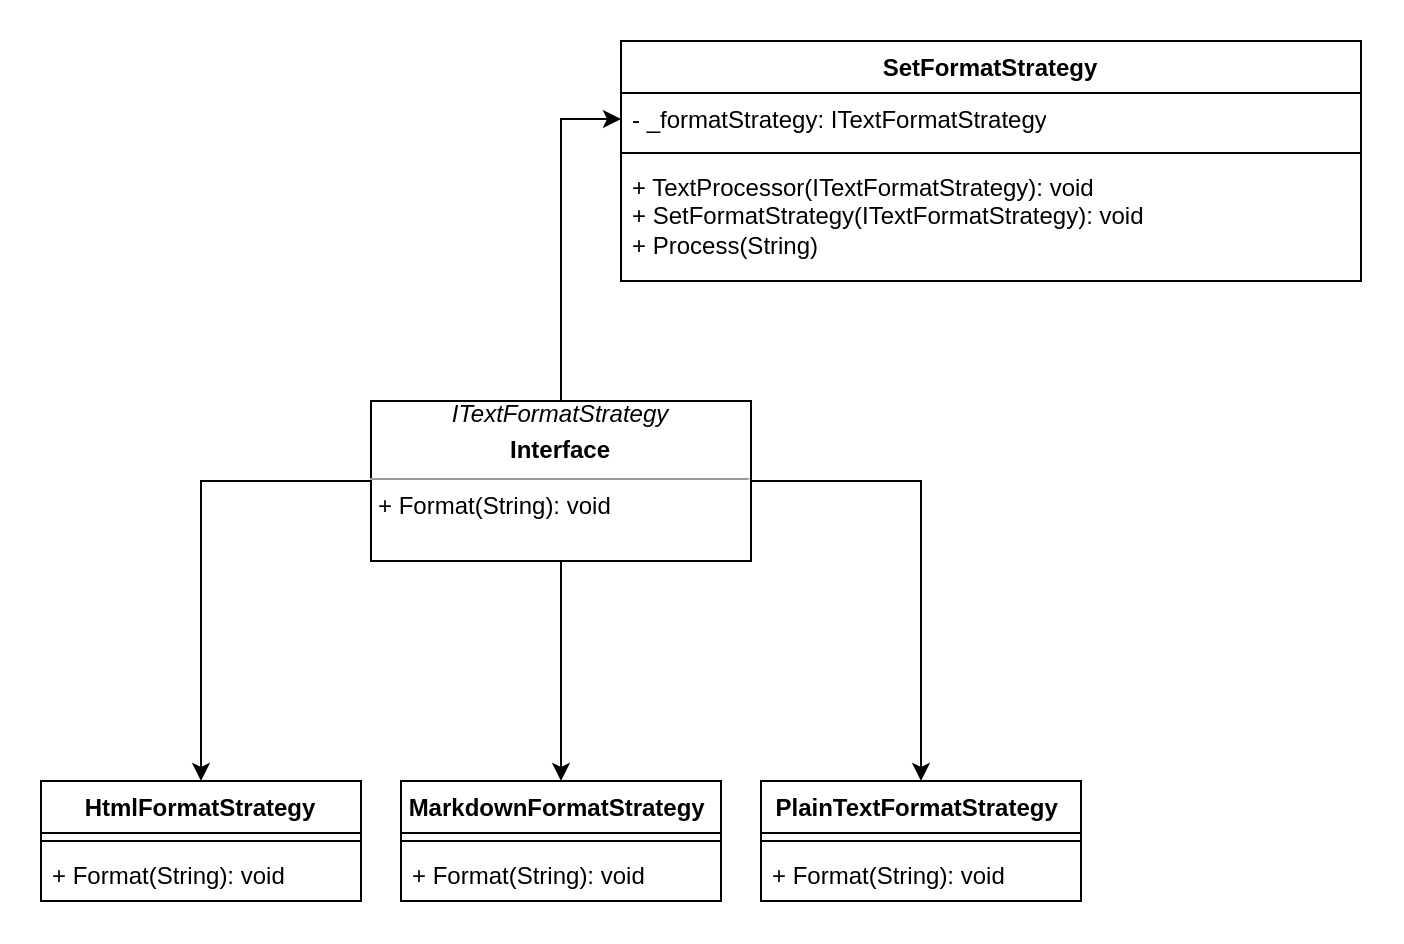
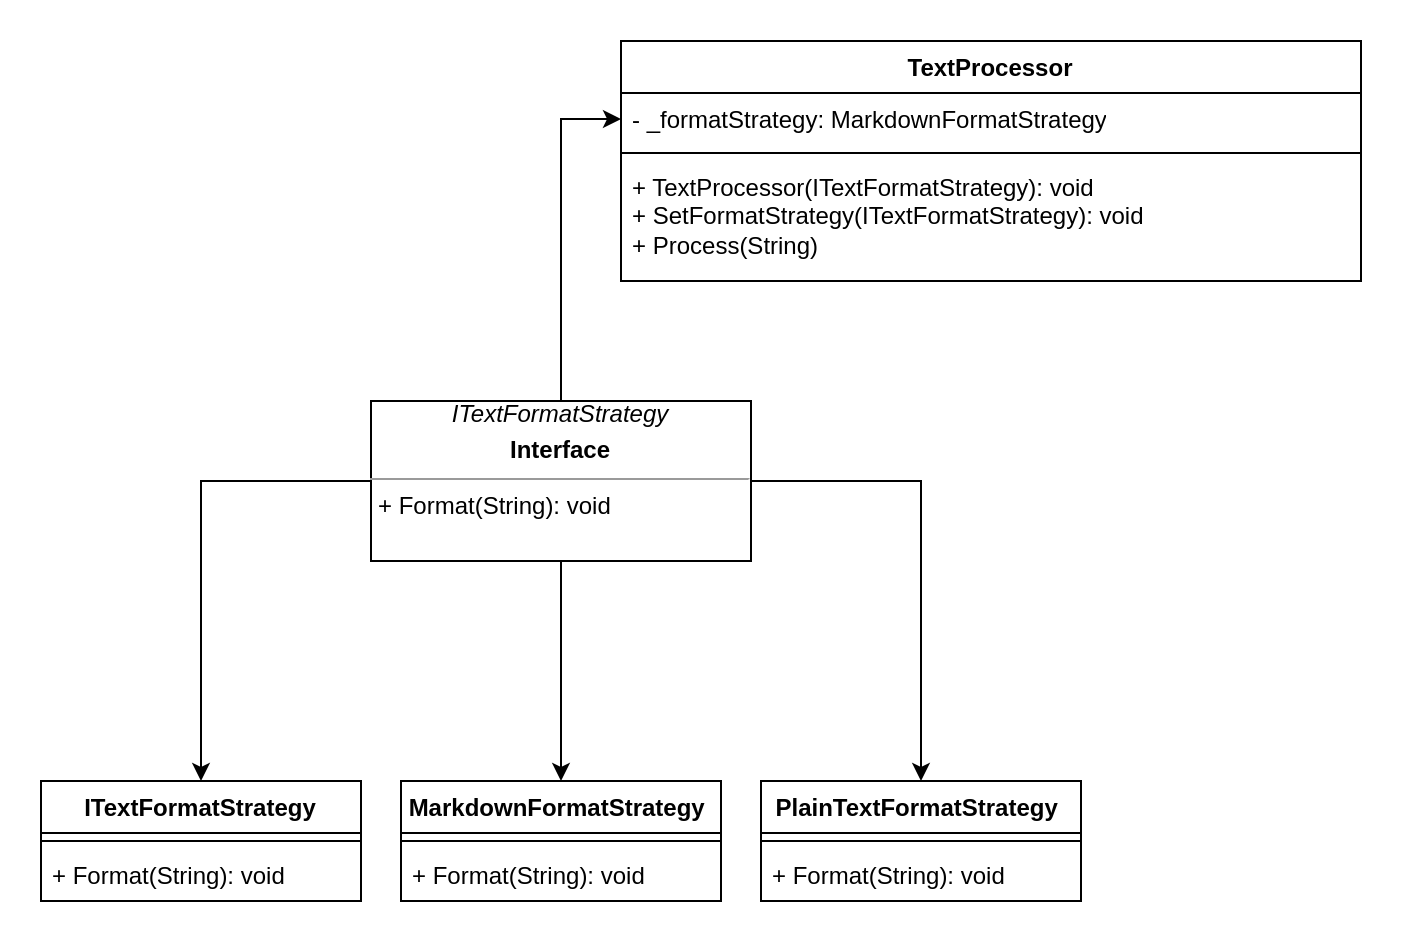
(991, 69) -> (991, 69)
(879, 121) -> (899, 121)
(201, 809) -> (201, 809)
